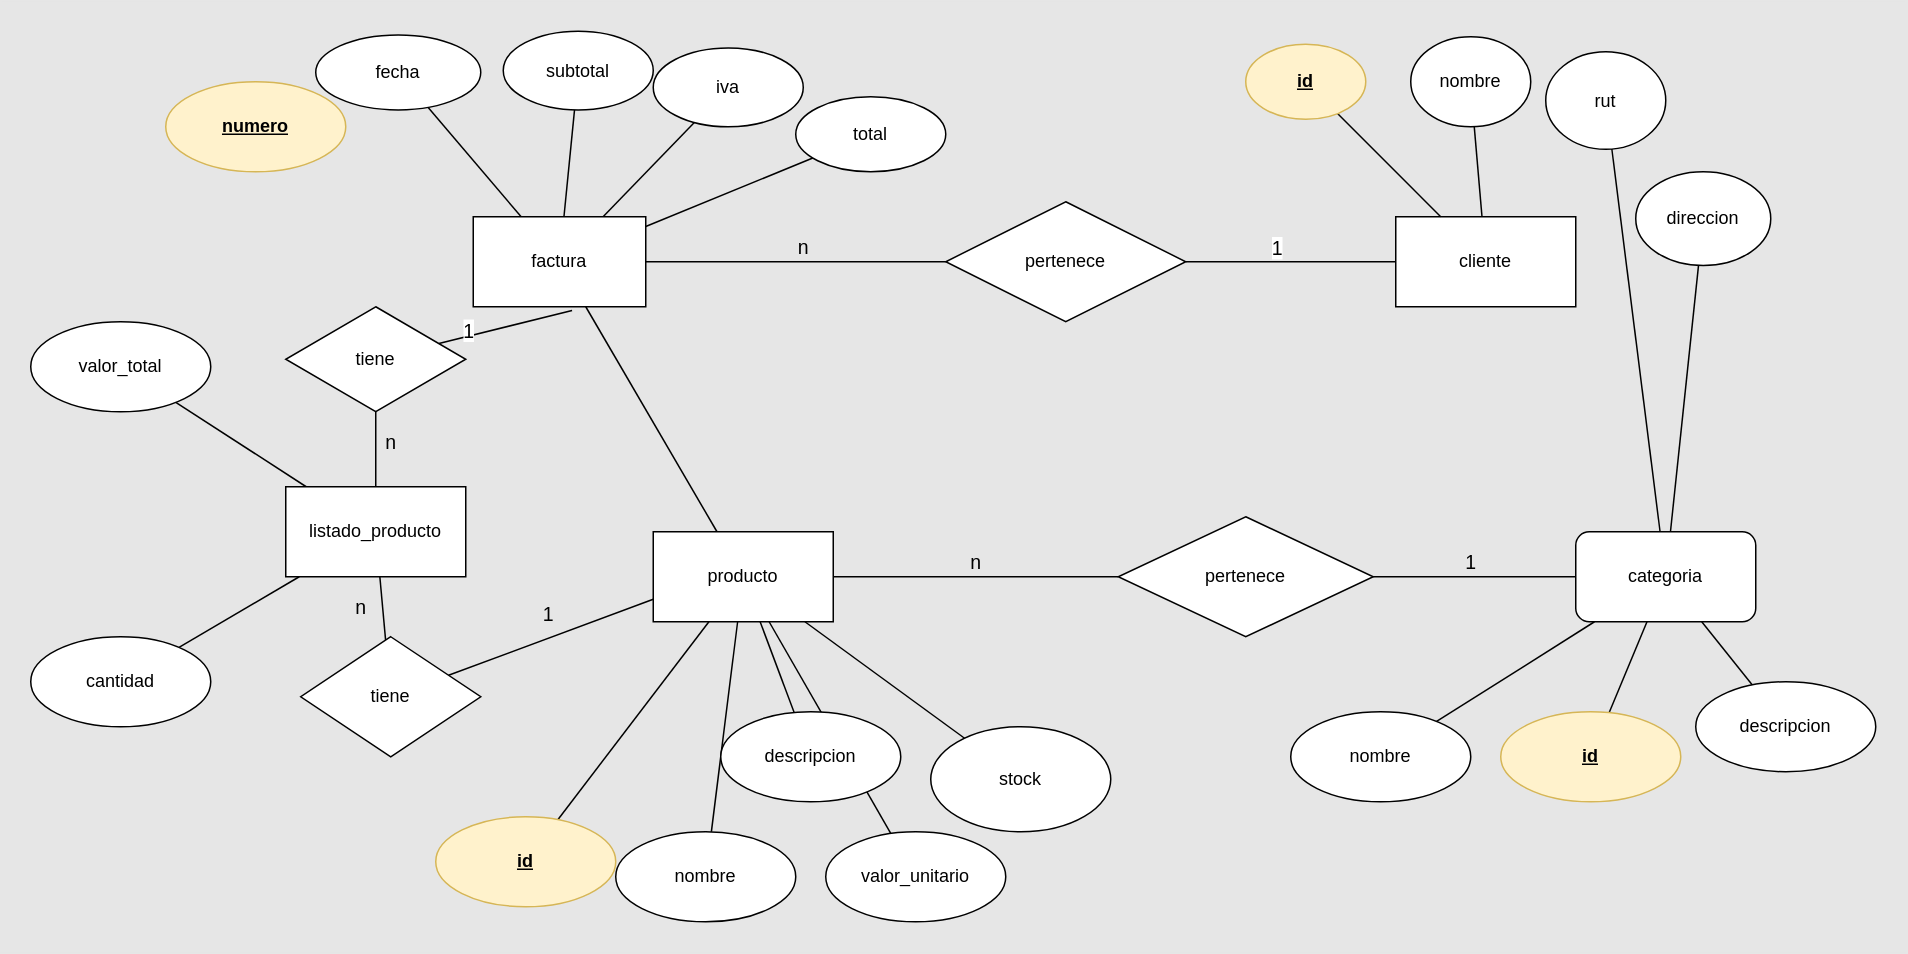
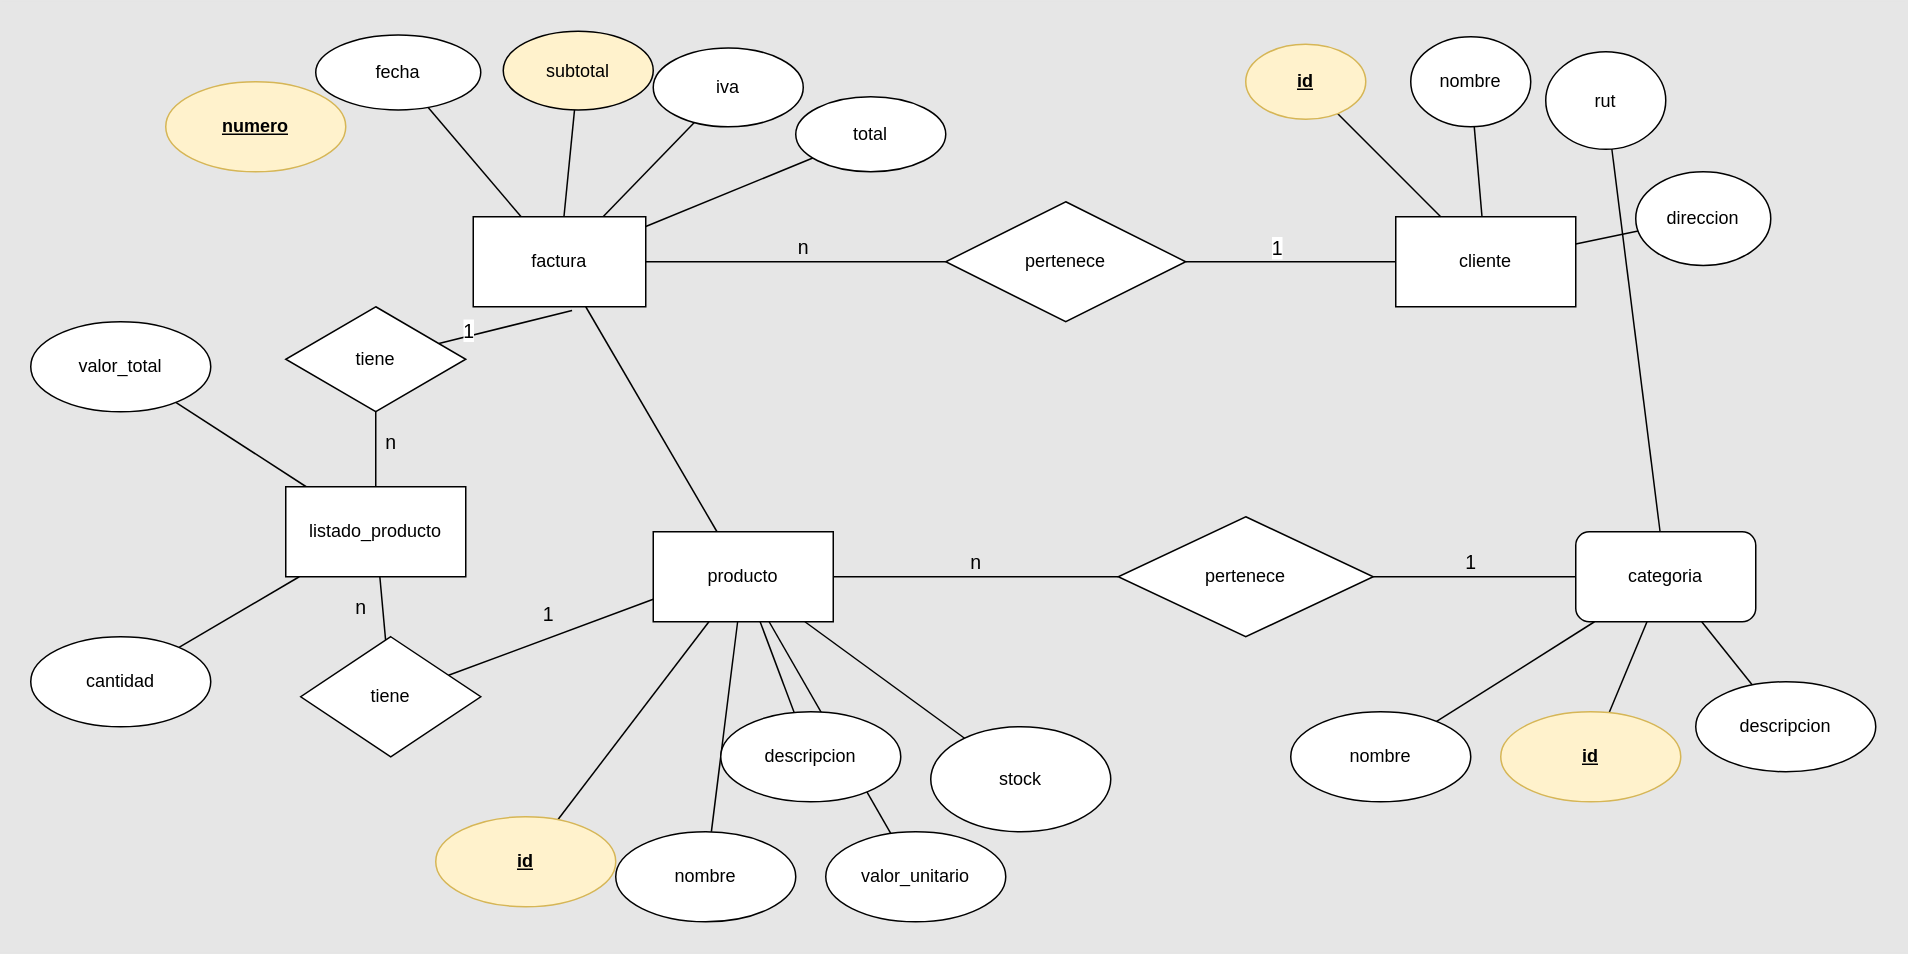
(578, 71) -> (578, 71)
(1685, 398) -> (1607, 237)
